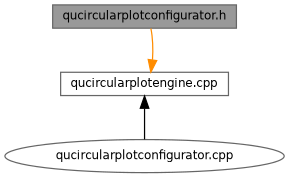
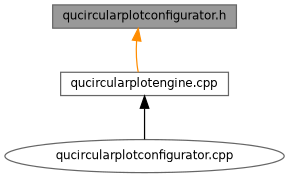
(153, 44) -> (136, 57)
